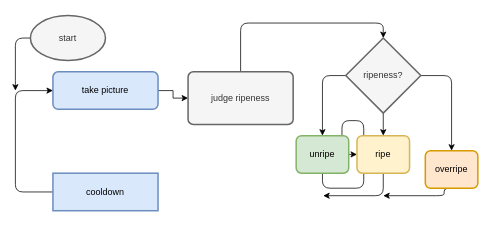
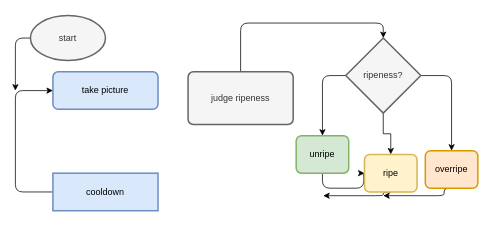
(173, 91) -> none
(383, 154) -> (390, 173)
